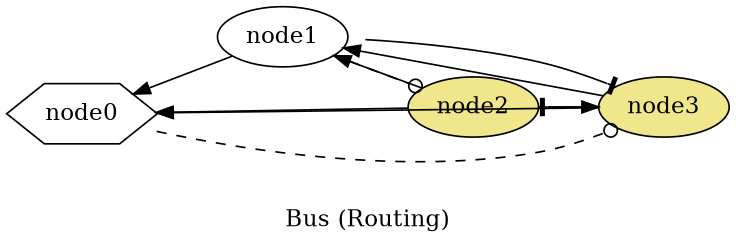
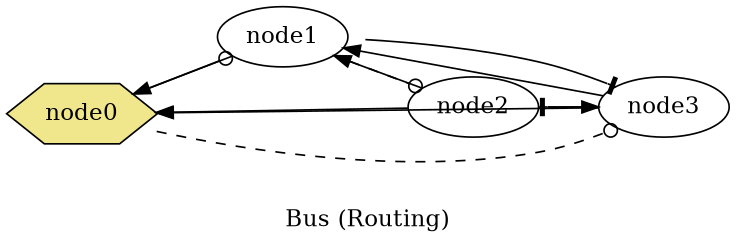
none -> (184, 74)
(473, 107) -> (473, 107)
(664, 107) -> (664, 107)
(82, 114) -> (82, 114)
